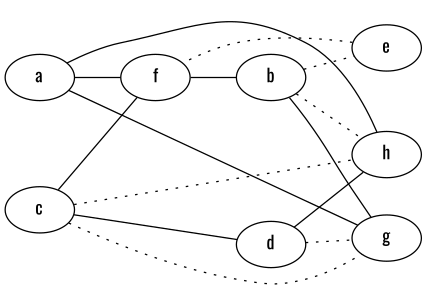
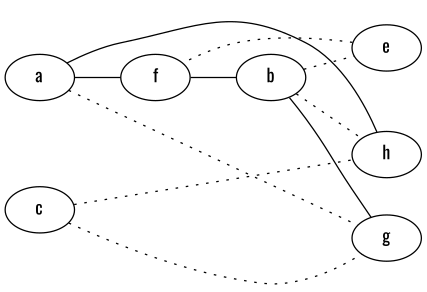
(98, 144) -> none
(213, 158) -> (213, 158)
(271, 245) -> none
